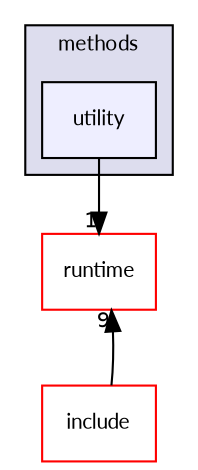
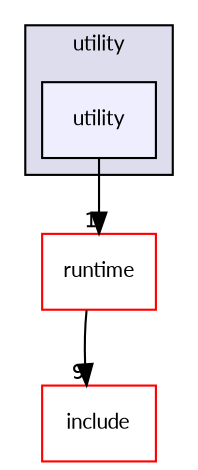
(99, 45) -> (99, 45)
(113, 358) -> (85, 337)
